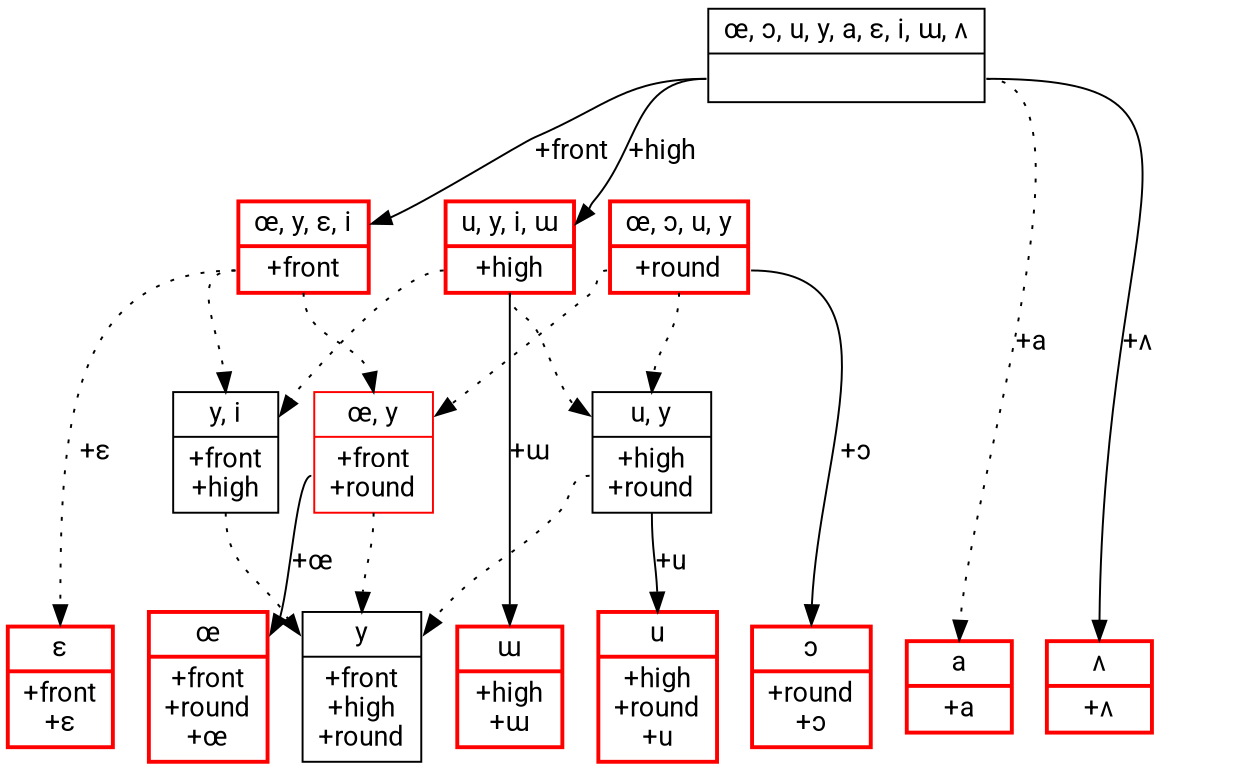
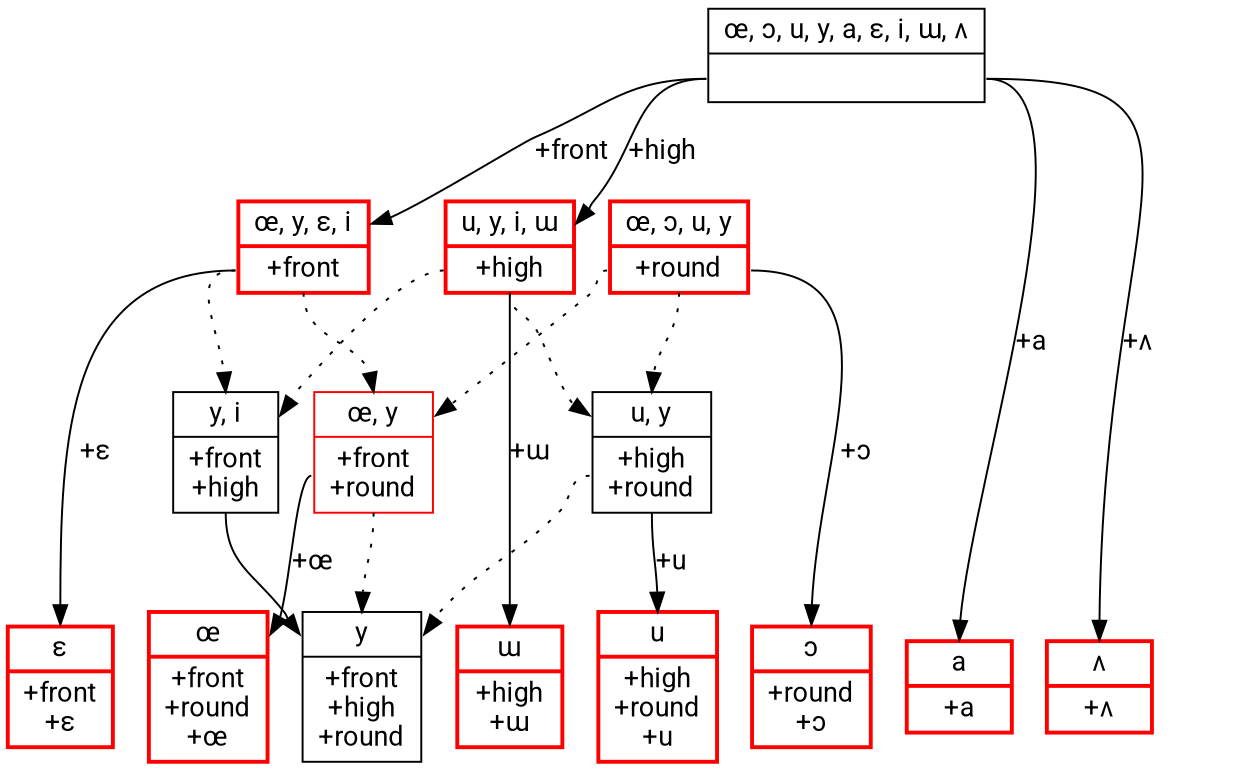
(1014, 340) -> (1014, 340)
(80, 392) -> (80, 392)
(247, 571) -> (247, 571)
